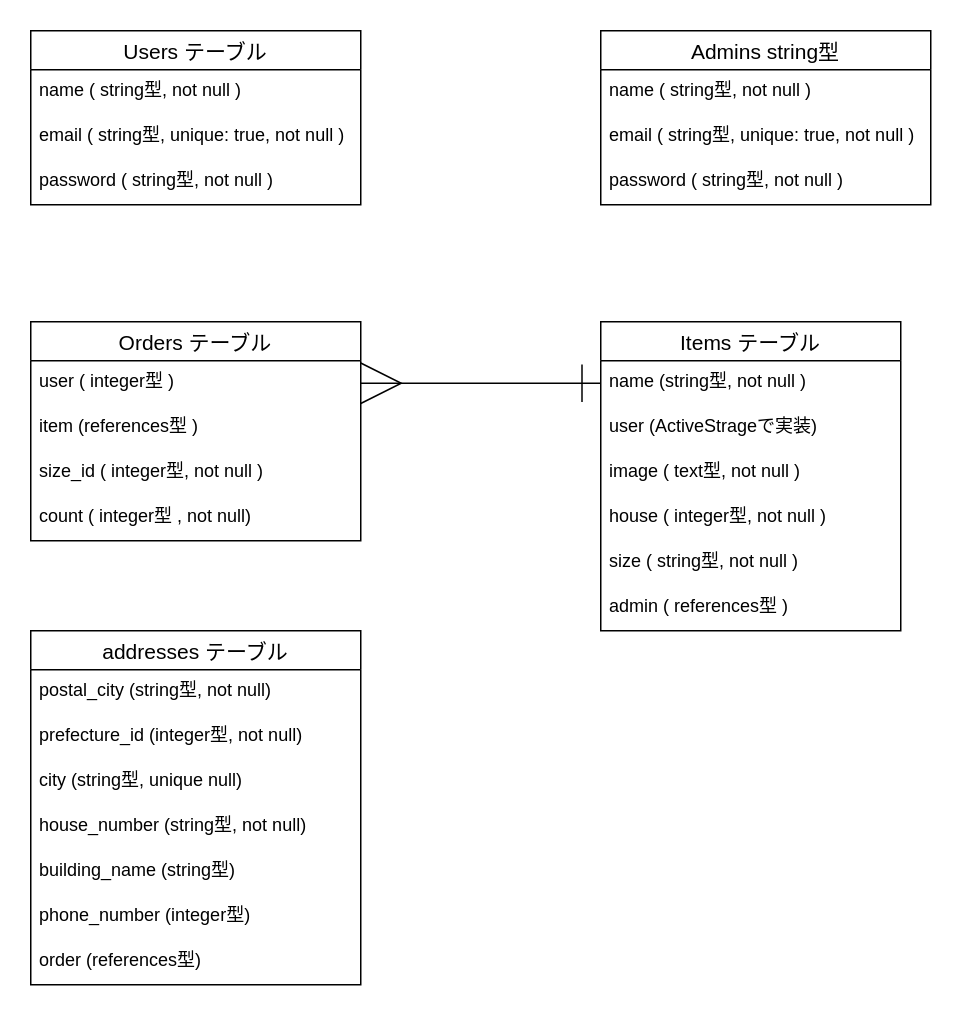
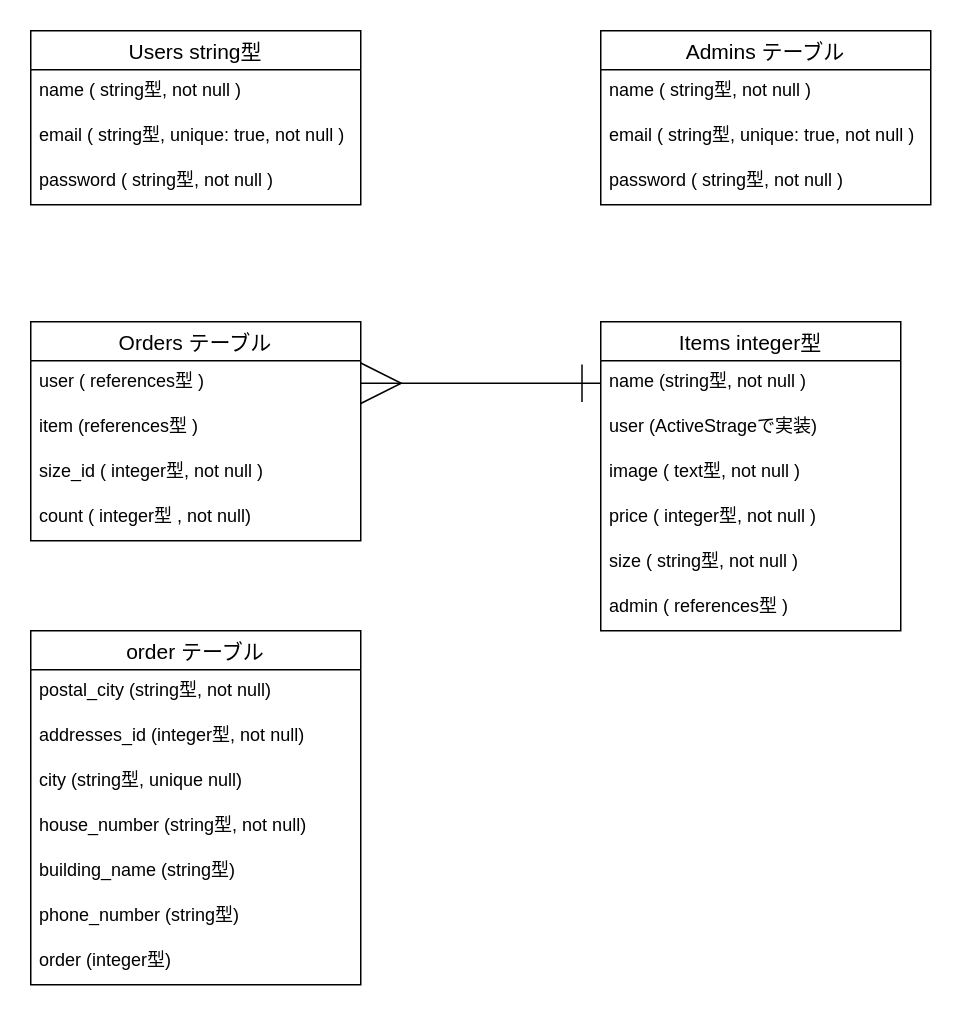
(195, 52) -> (195, 52)
(765, 52) -> (765, 52)
(750, 343) -> (750, 343)
(119, 381) -> (137, 381)
(733, 516) -> (731, 516)
(195, 652) -> (195, 652)
(198, 735) -> (193, 735)
(154, 915) -> (149, 915)
(136, 960) -> (119, 960)
